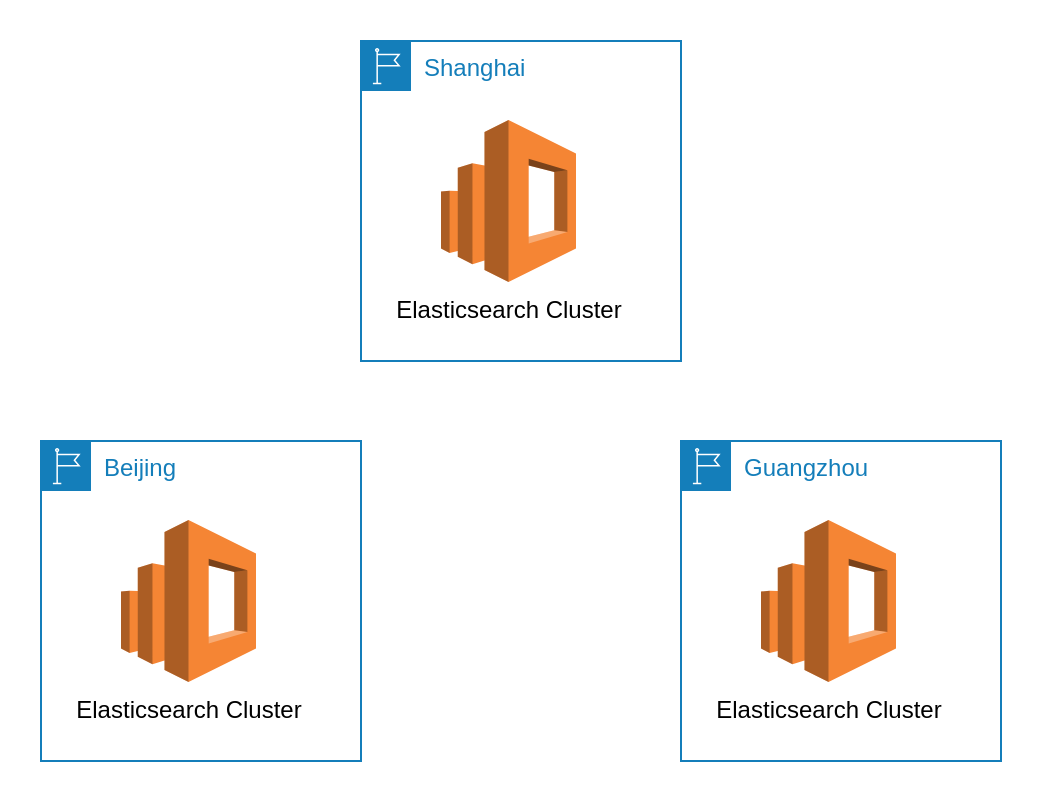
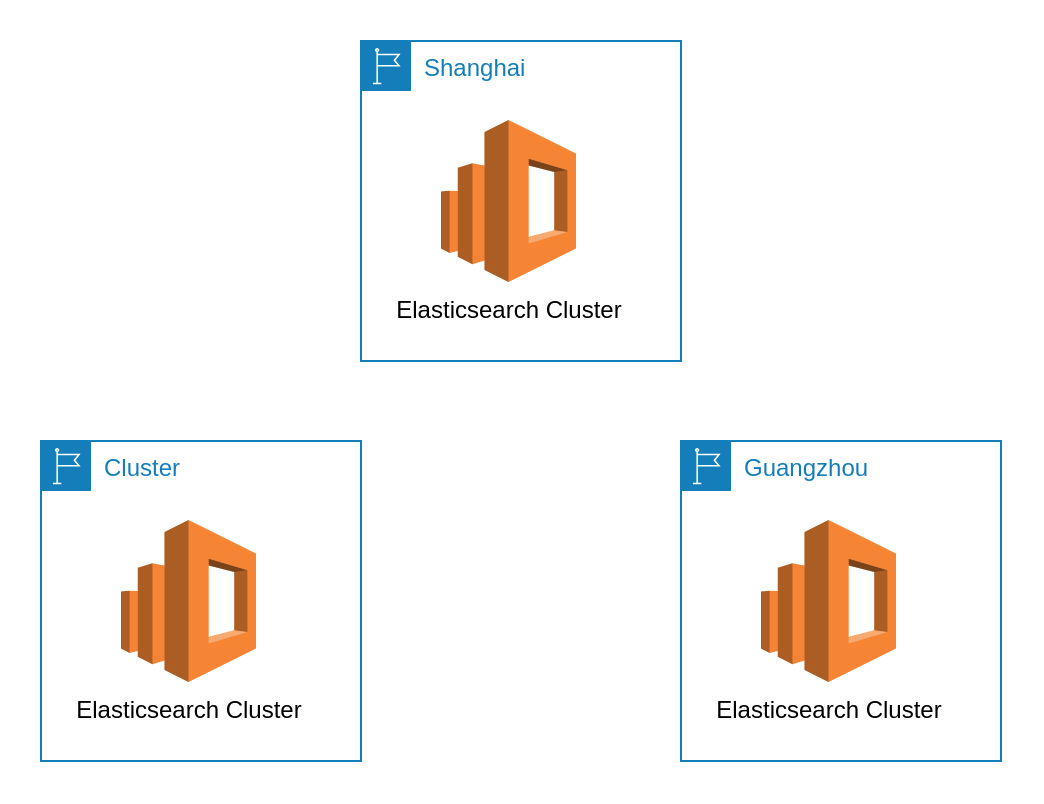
(146, 469) -> (149, 469)
